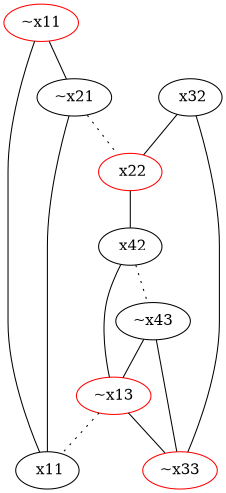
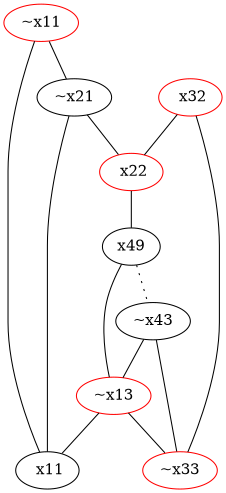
(190, 97) -> (190, 97)
(103, 135) -> (103, 135)
(130, 247) -> (131, 247)
(81, 433) -> (81, 433)
